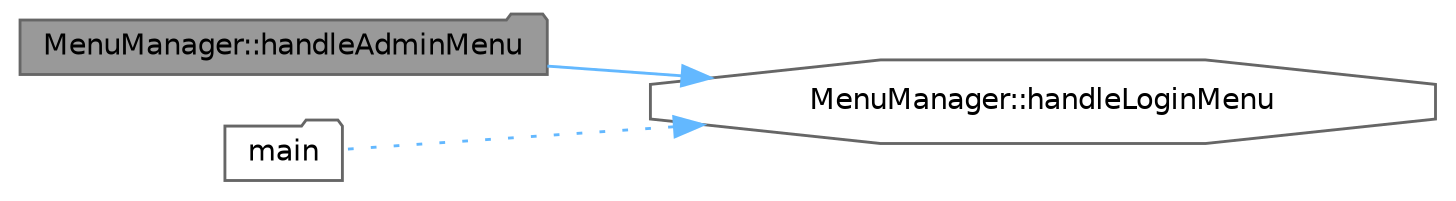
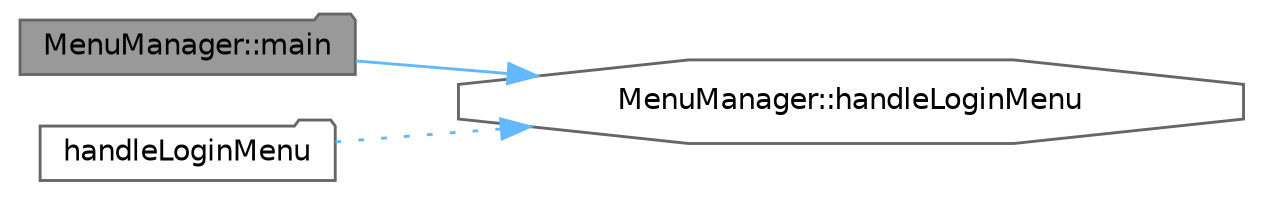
(284, 47) -> (188, 47)
(284, 153) -> (188, 153)
